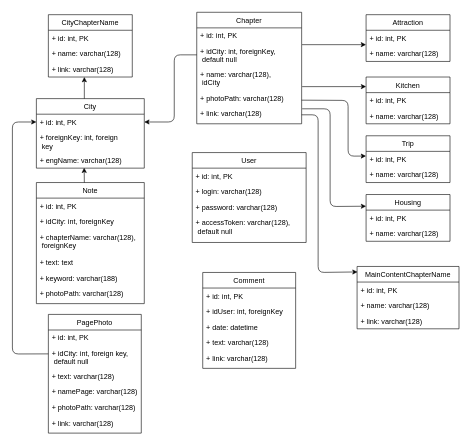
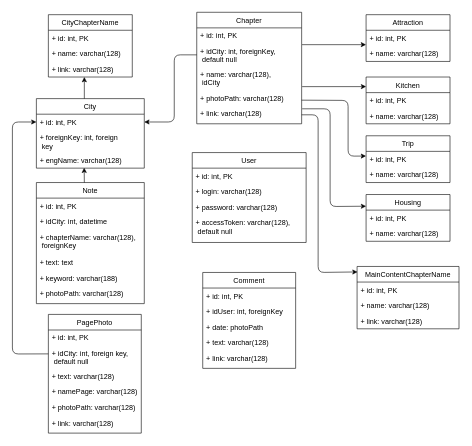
(82, 222) -> (78, 222)
(235, 328) -> (238, 328)
